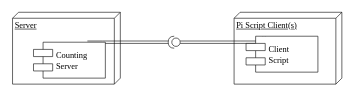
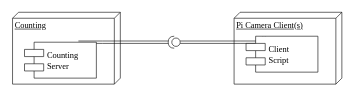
(29, 26) -> (32, 26)
(275, 26) -> (276, 26)
(69, 60) -> (60, 60)
